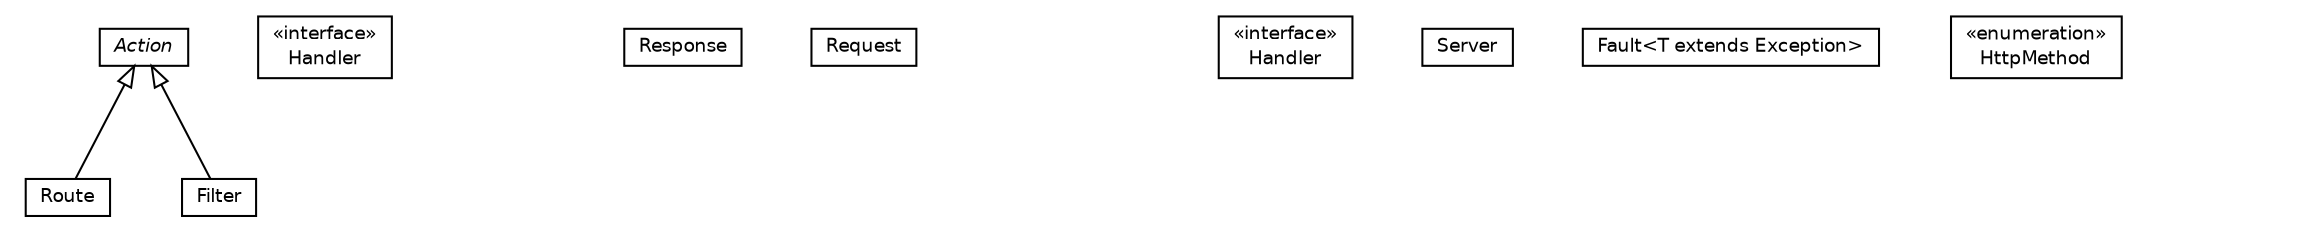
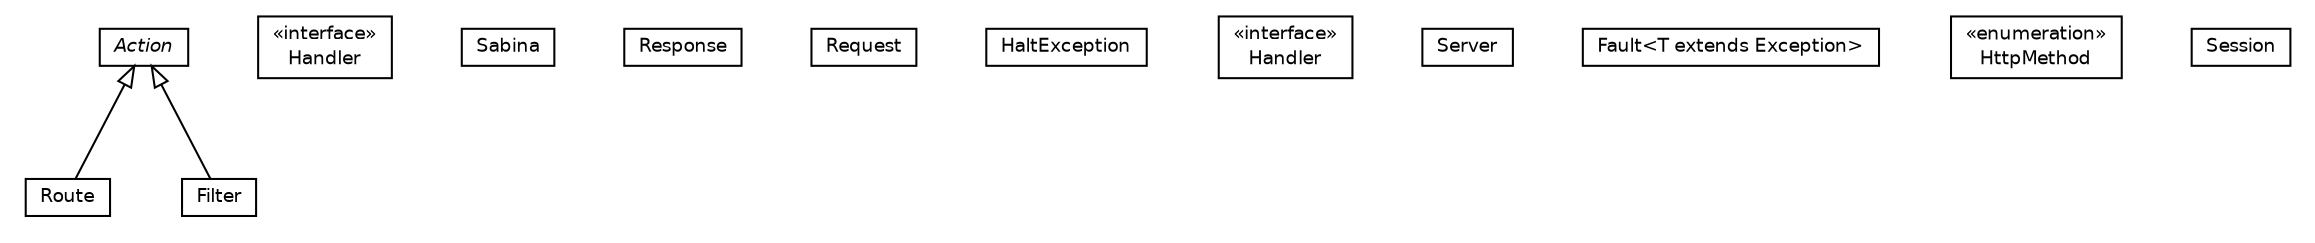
none -> (507, 47)
none -> (1067, 47)
none -> (2241, 47)
